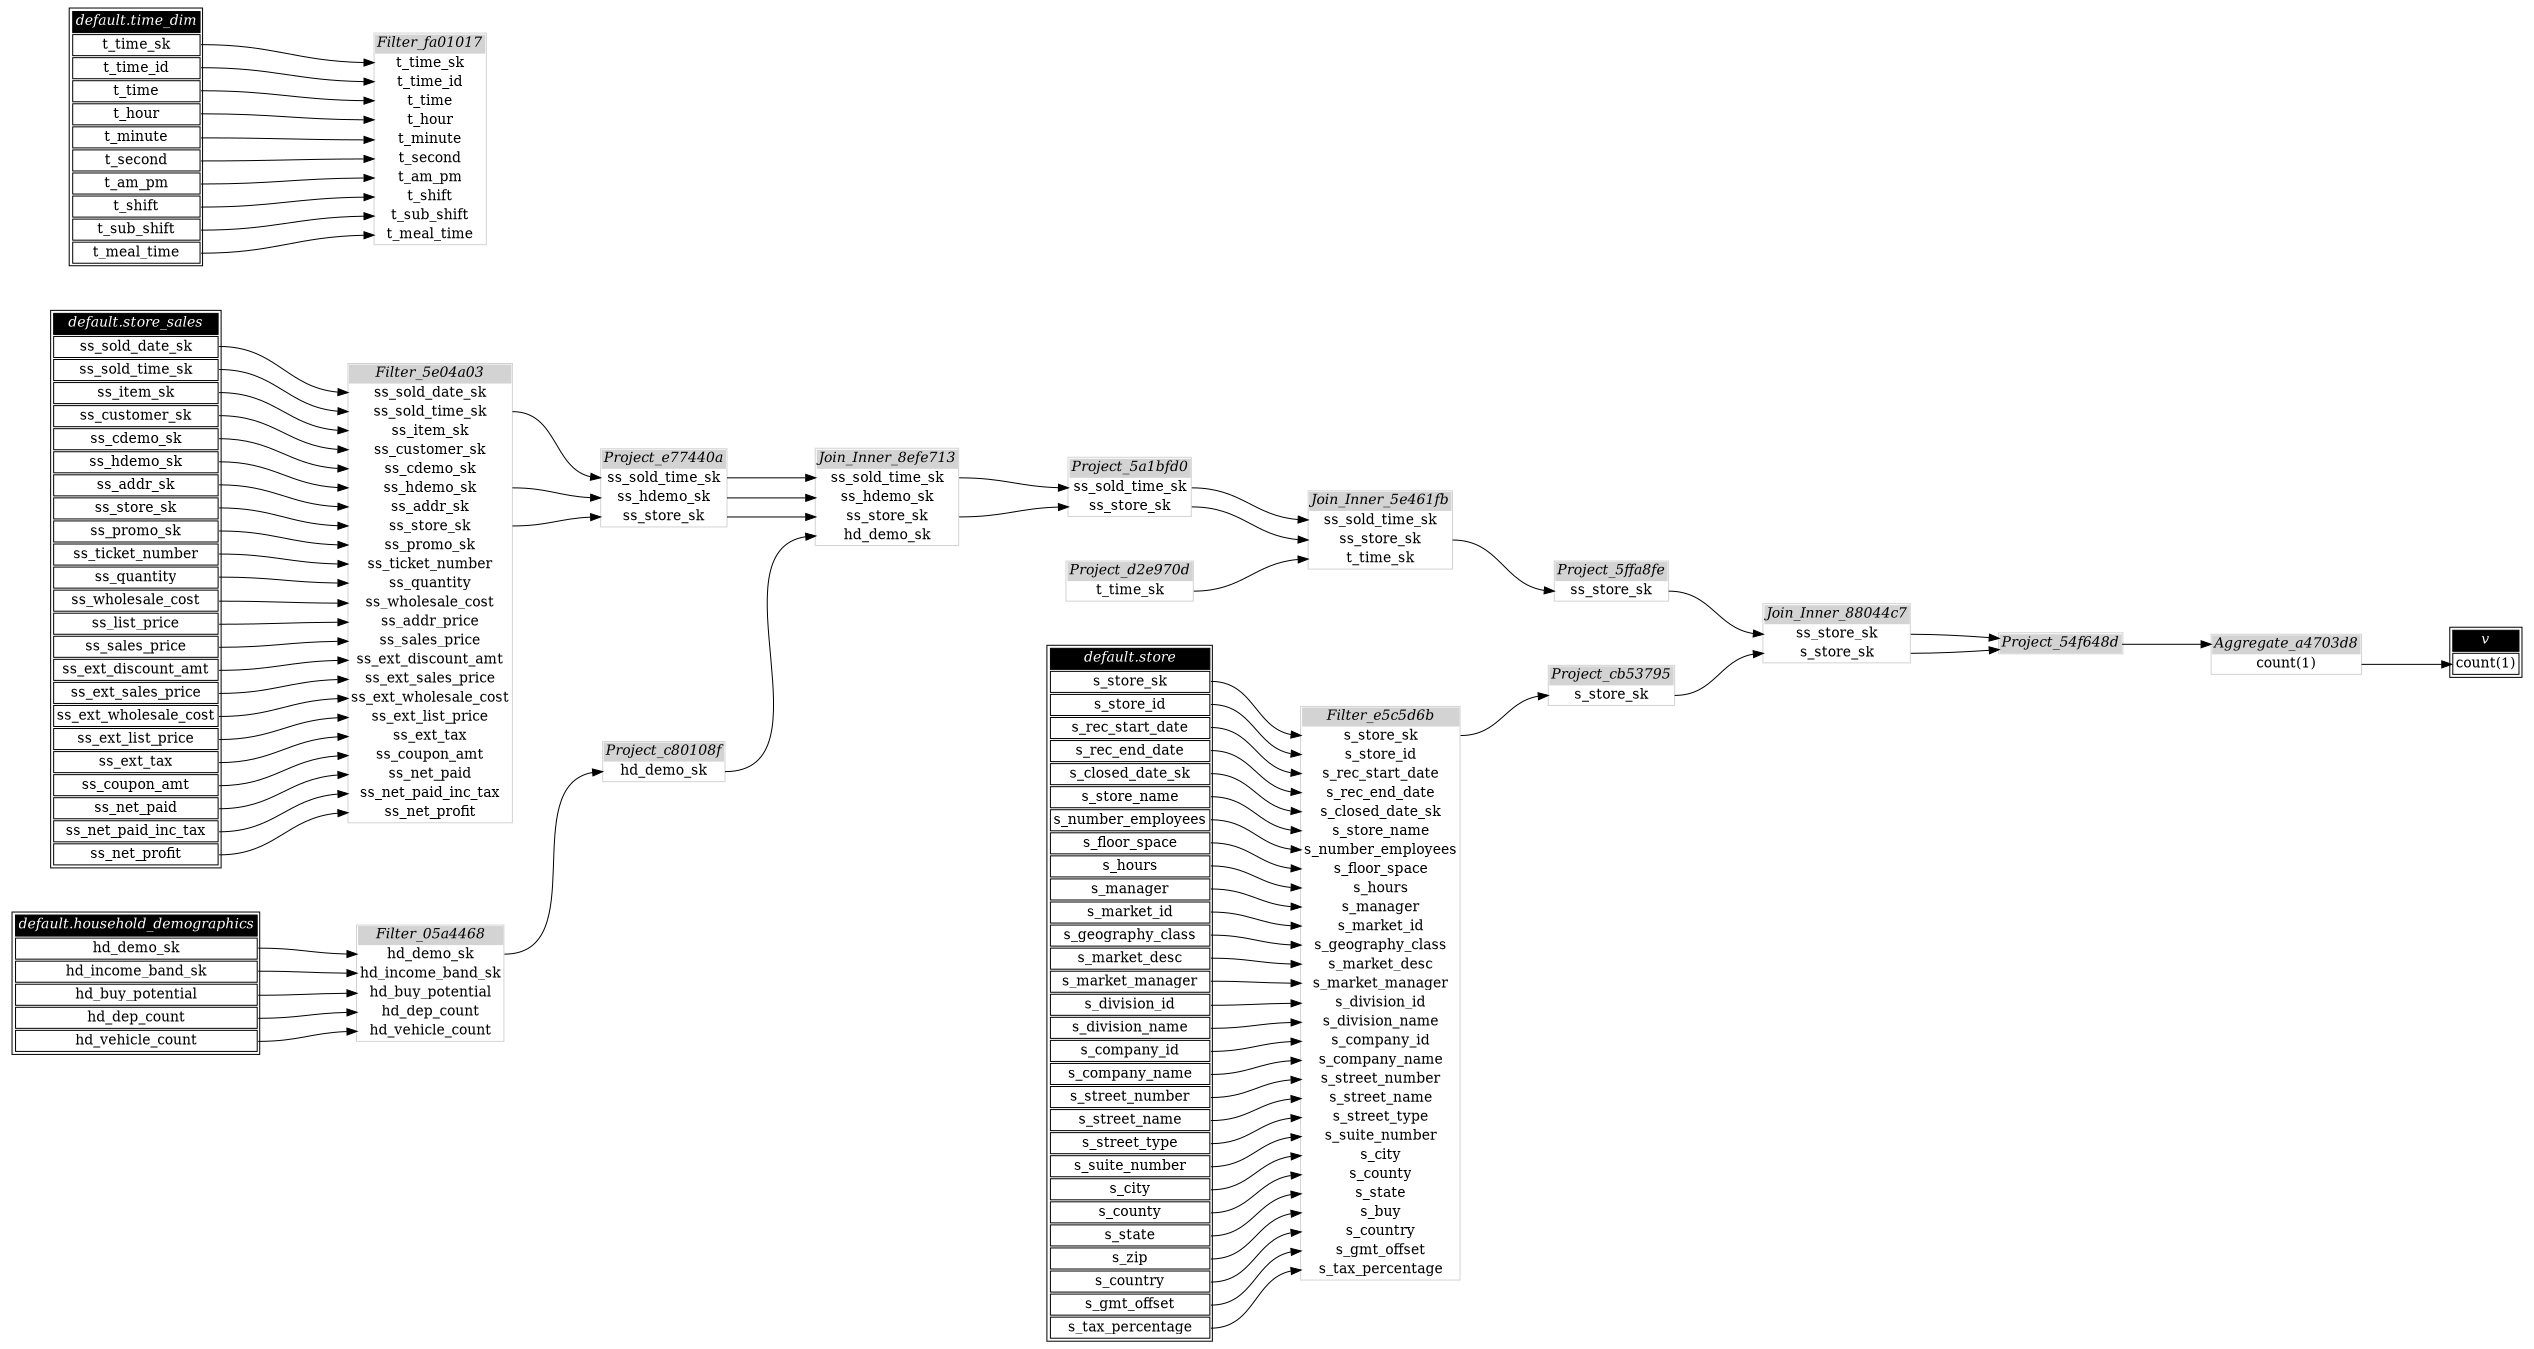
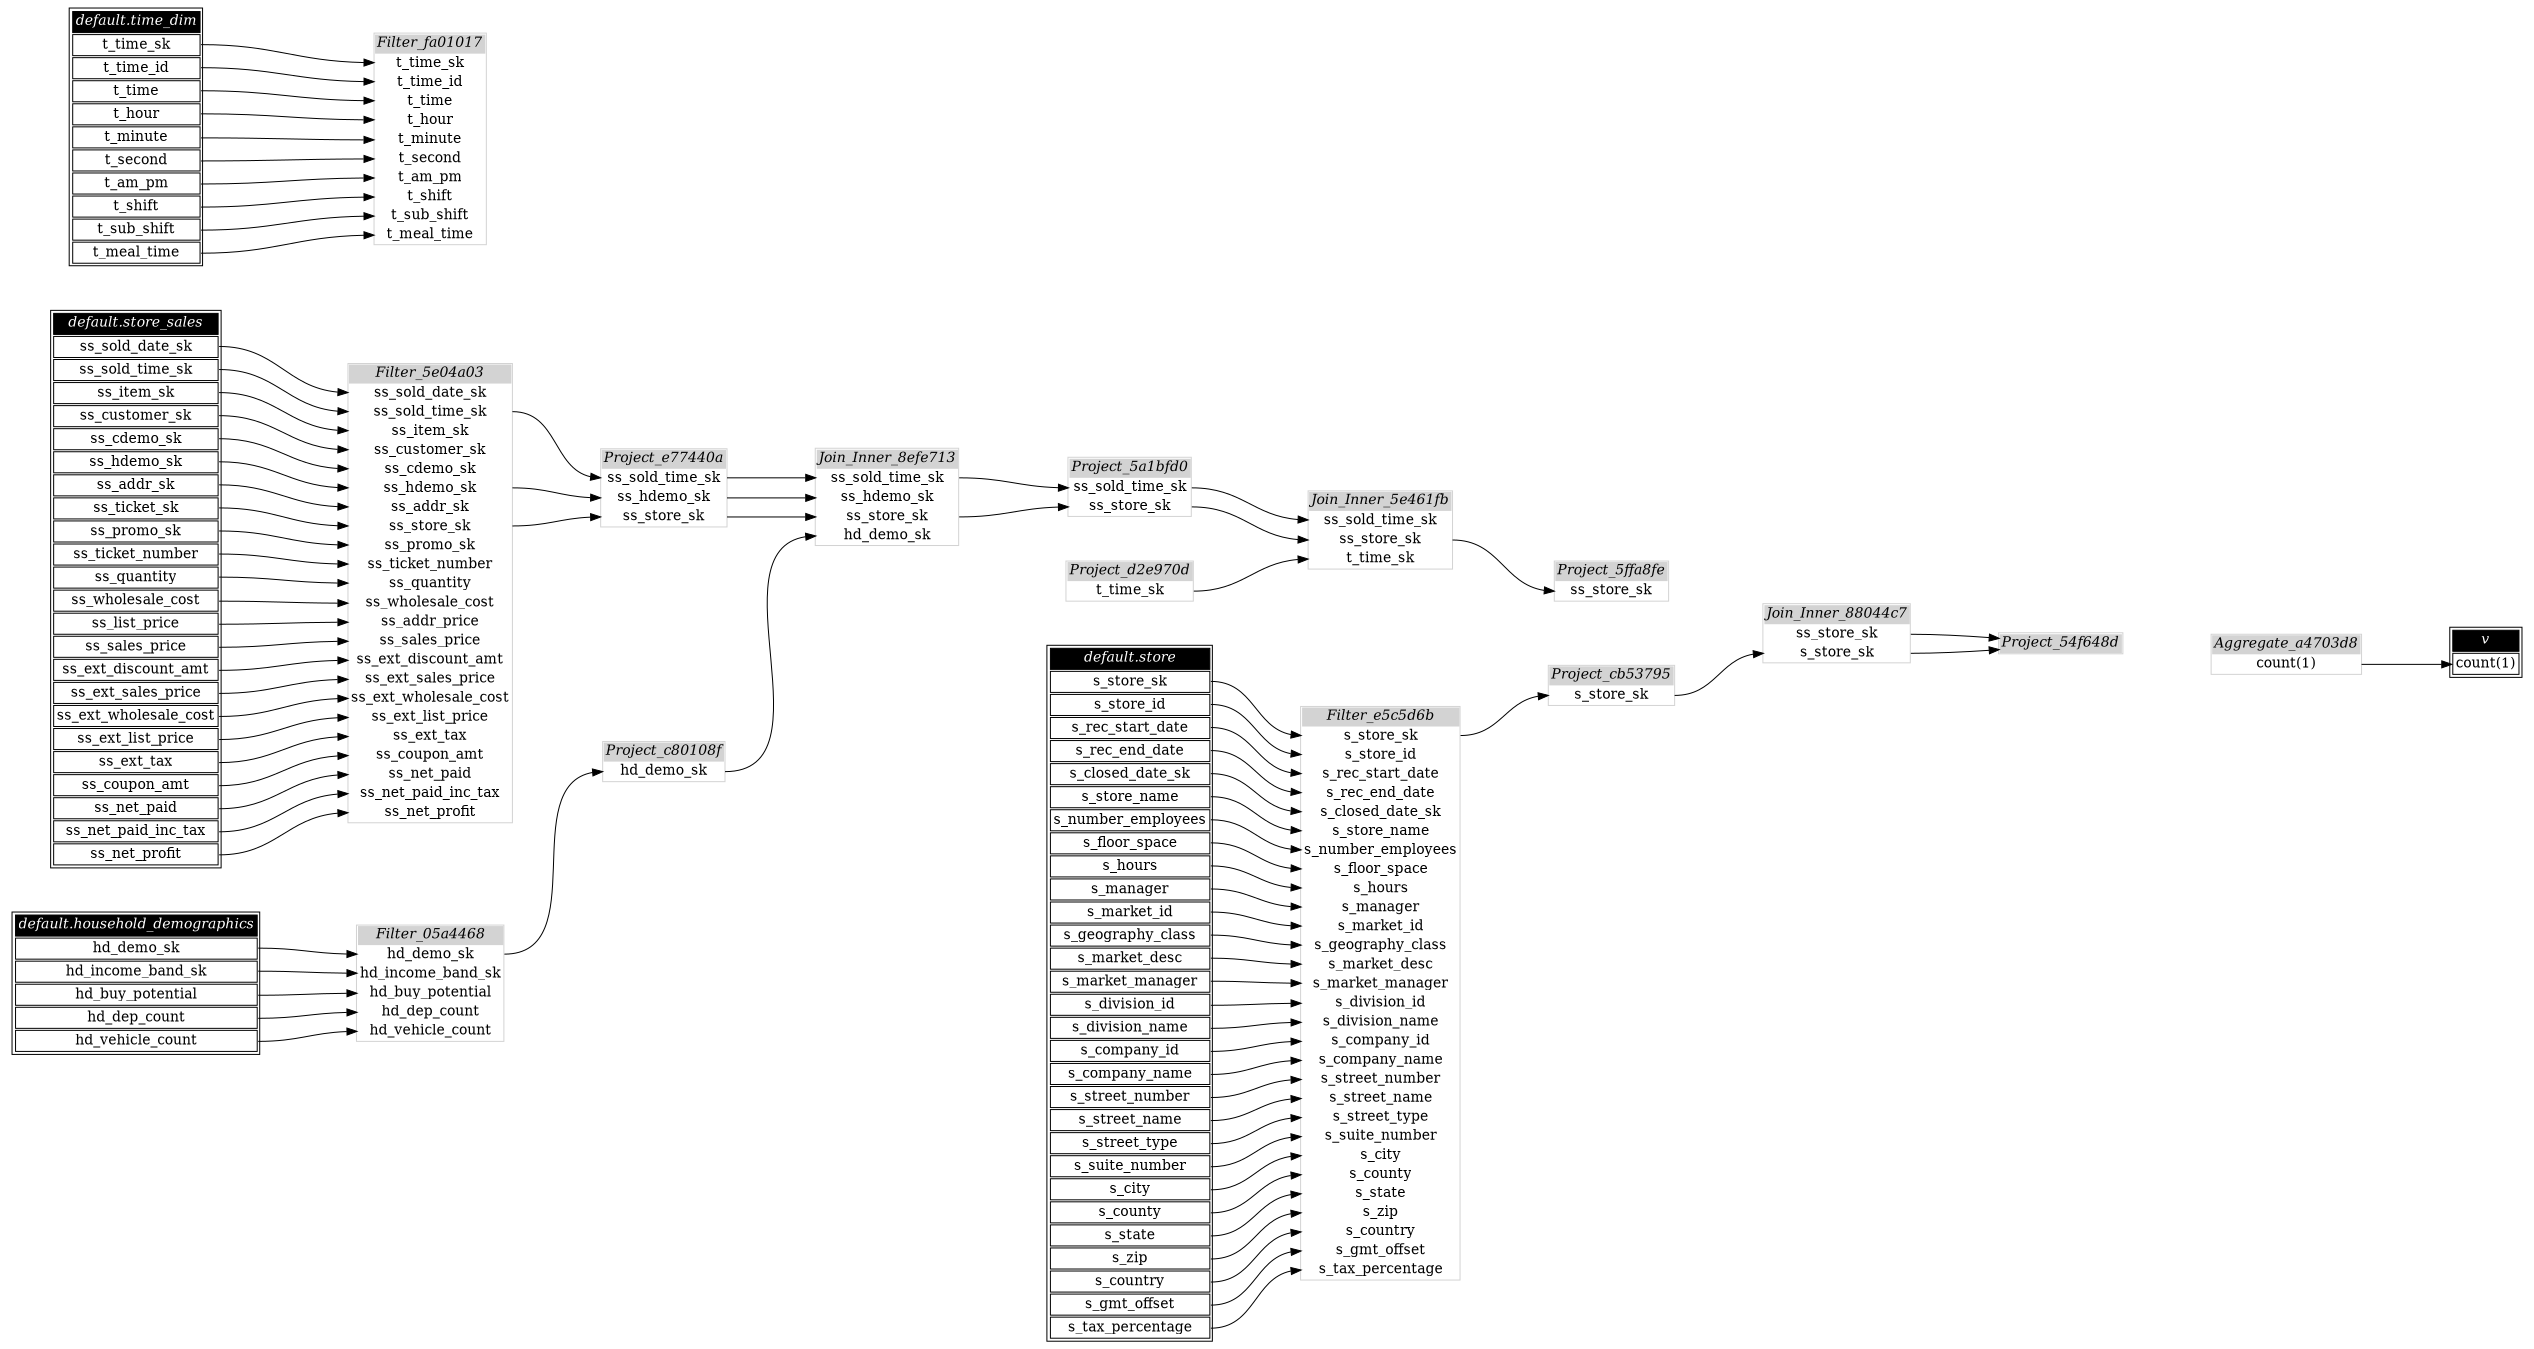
(136, 508) -> (136, 508)
(1712, 609) -> none
(2162, 644) -> none
(1381, 1212) -> (1381, 1212)
